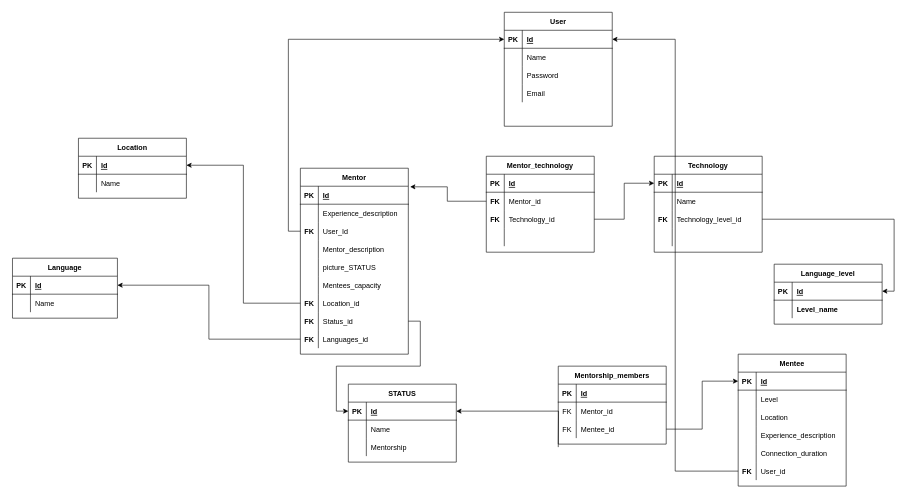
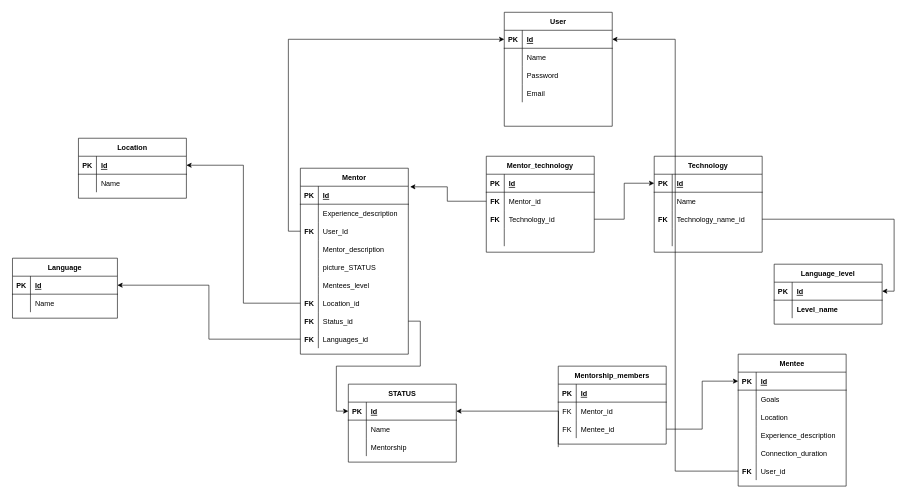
(711, 220) -> (711, 220)
(354, 286) -> (347, 286)
(770, 400) -> (770, 400)
